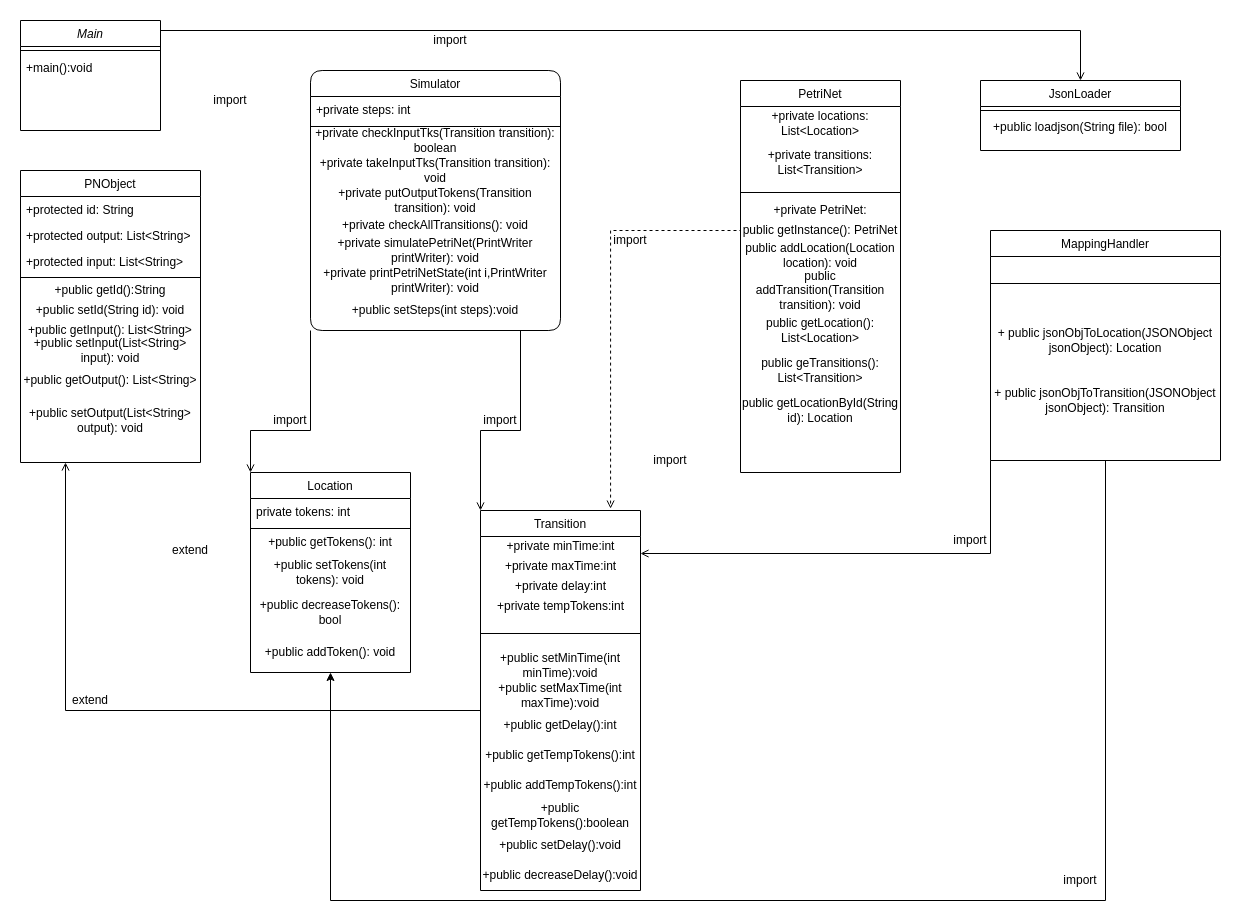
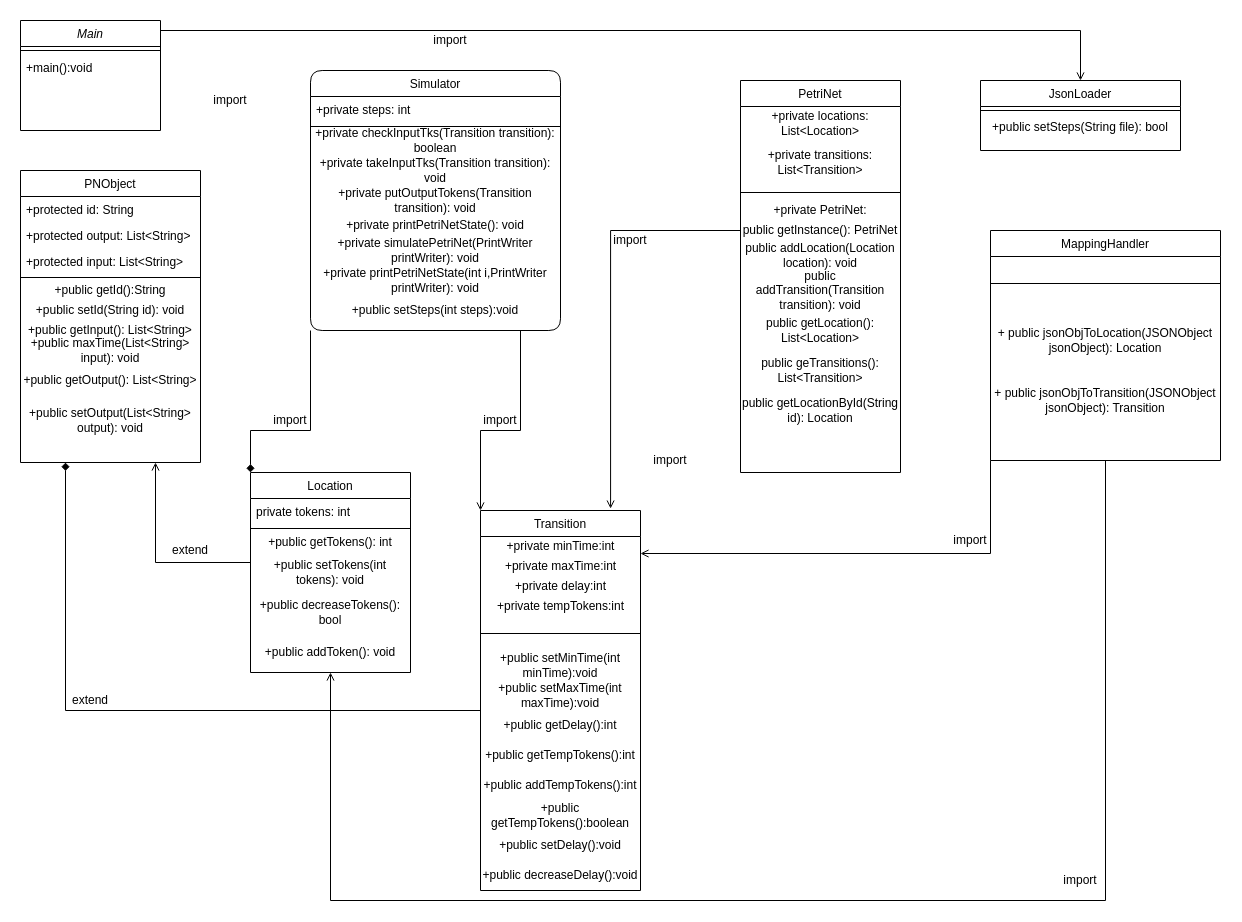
(1081, 128) -> (1081, 128)
(436, 226) -> (436, 226)
(611, 305) -> (611, 305)
(111, 351) -> (111, 351)
(251, 466) -> (251, 464)
(66, 468) -> (66, 471)
none -> (156, 560)
(331, 680) -> (331, 678)
